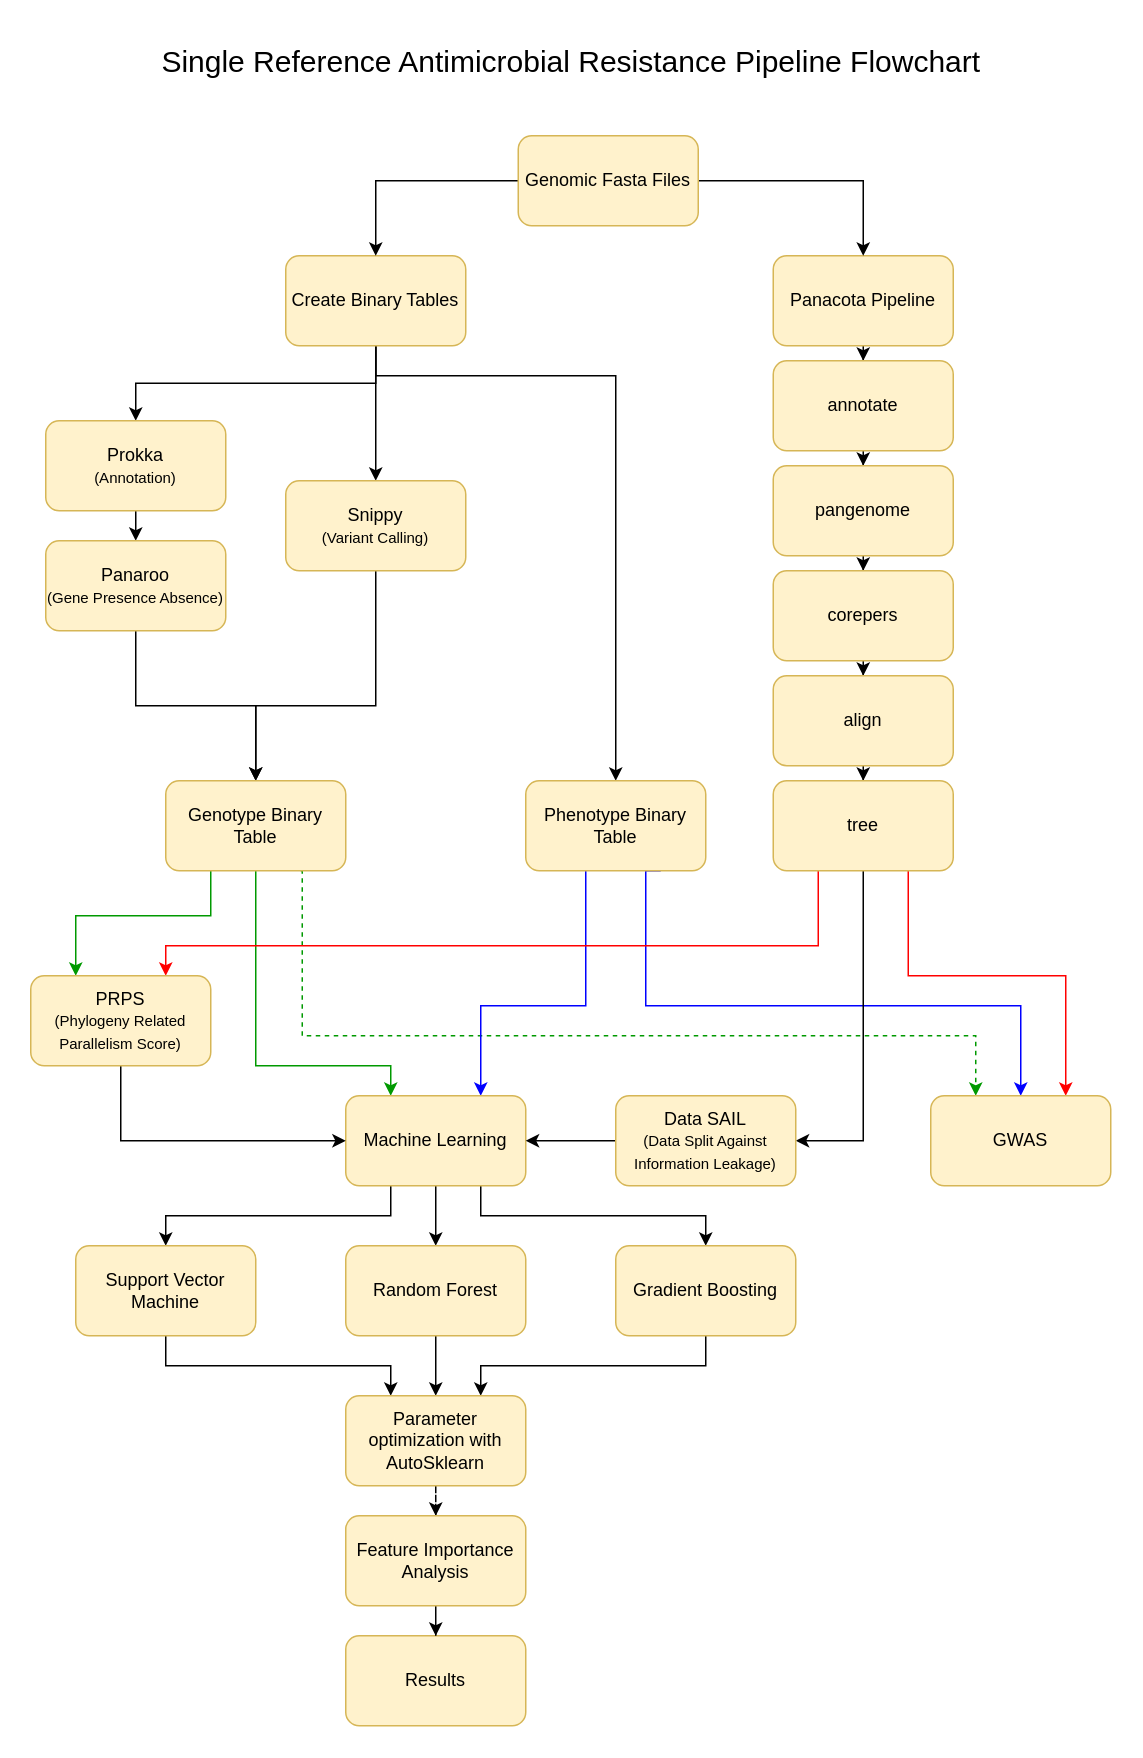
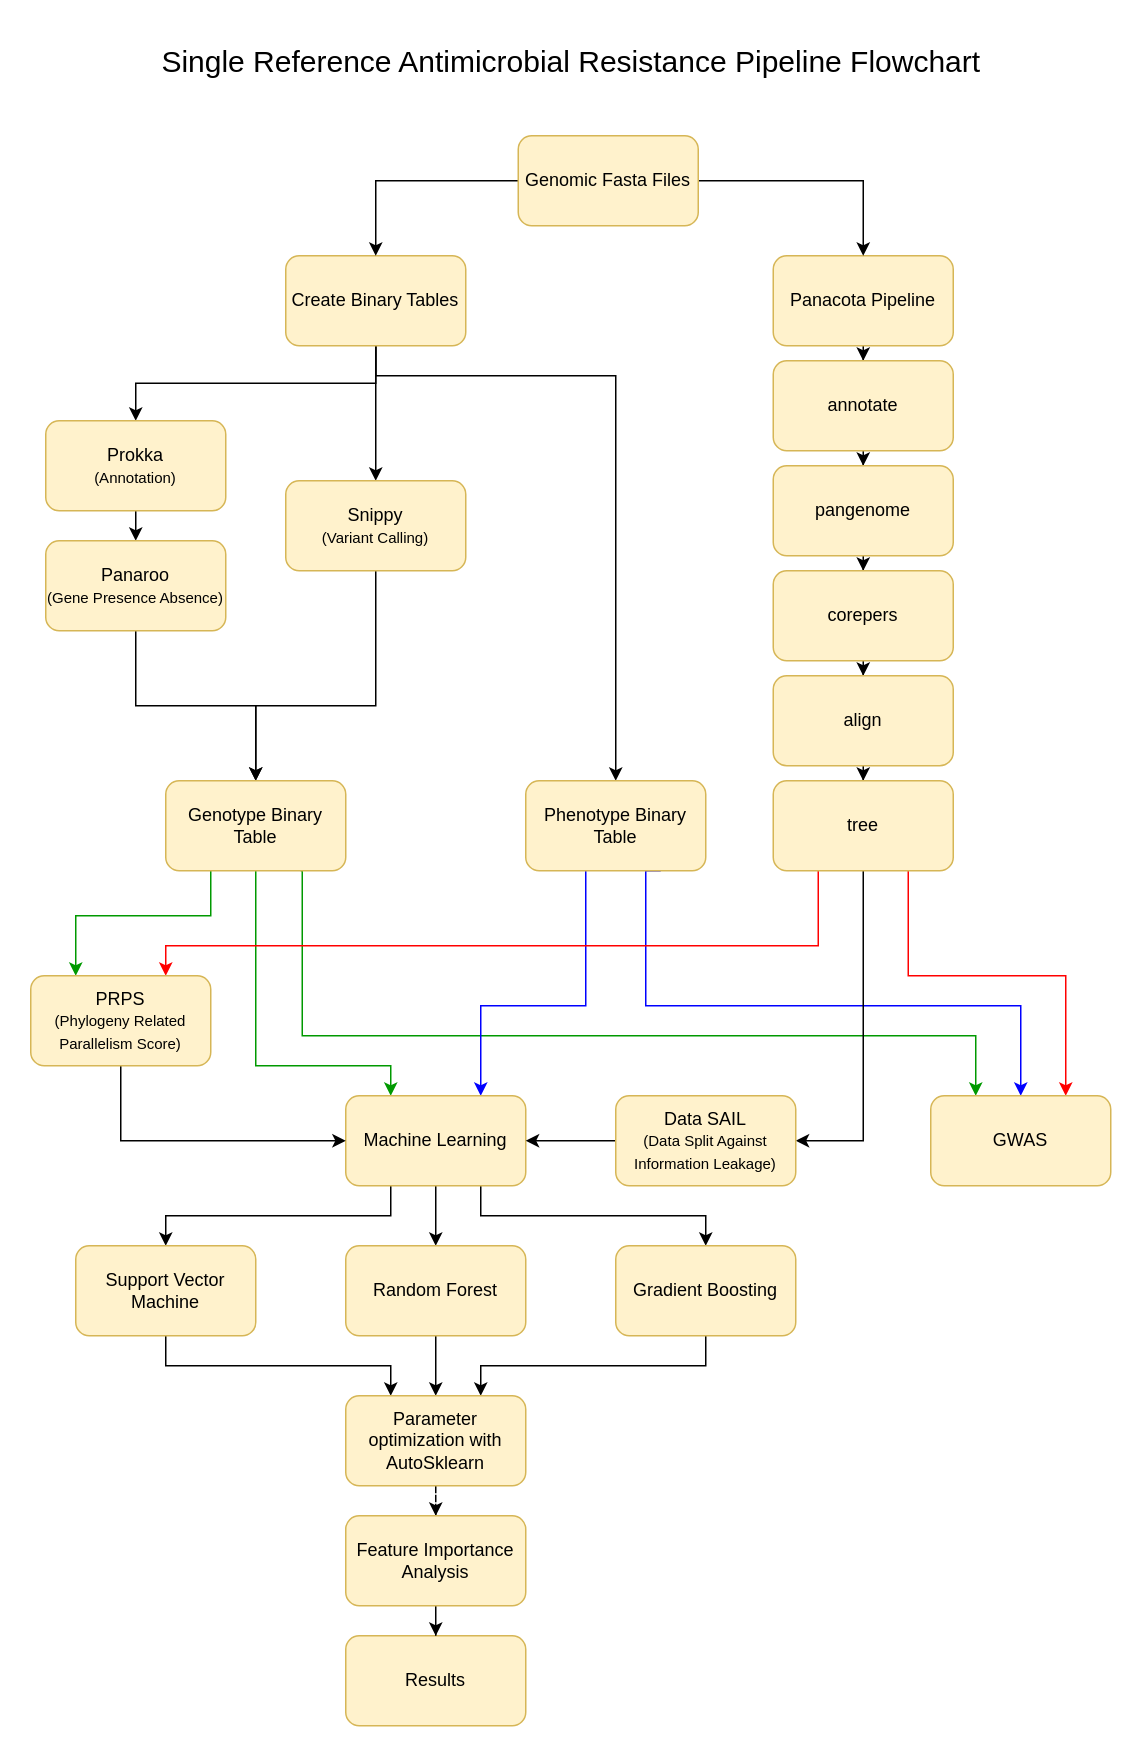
(581, 1036) -> (581, 1036)
